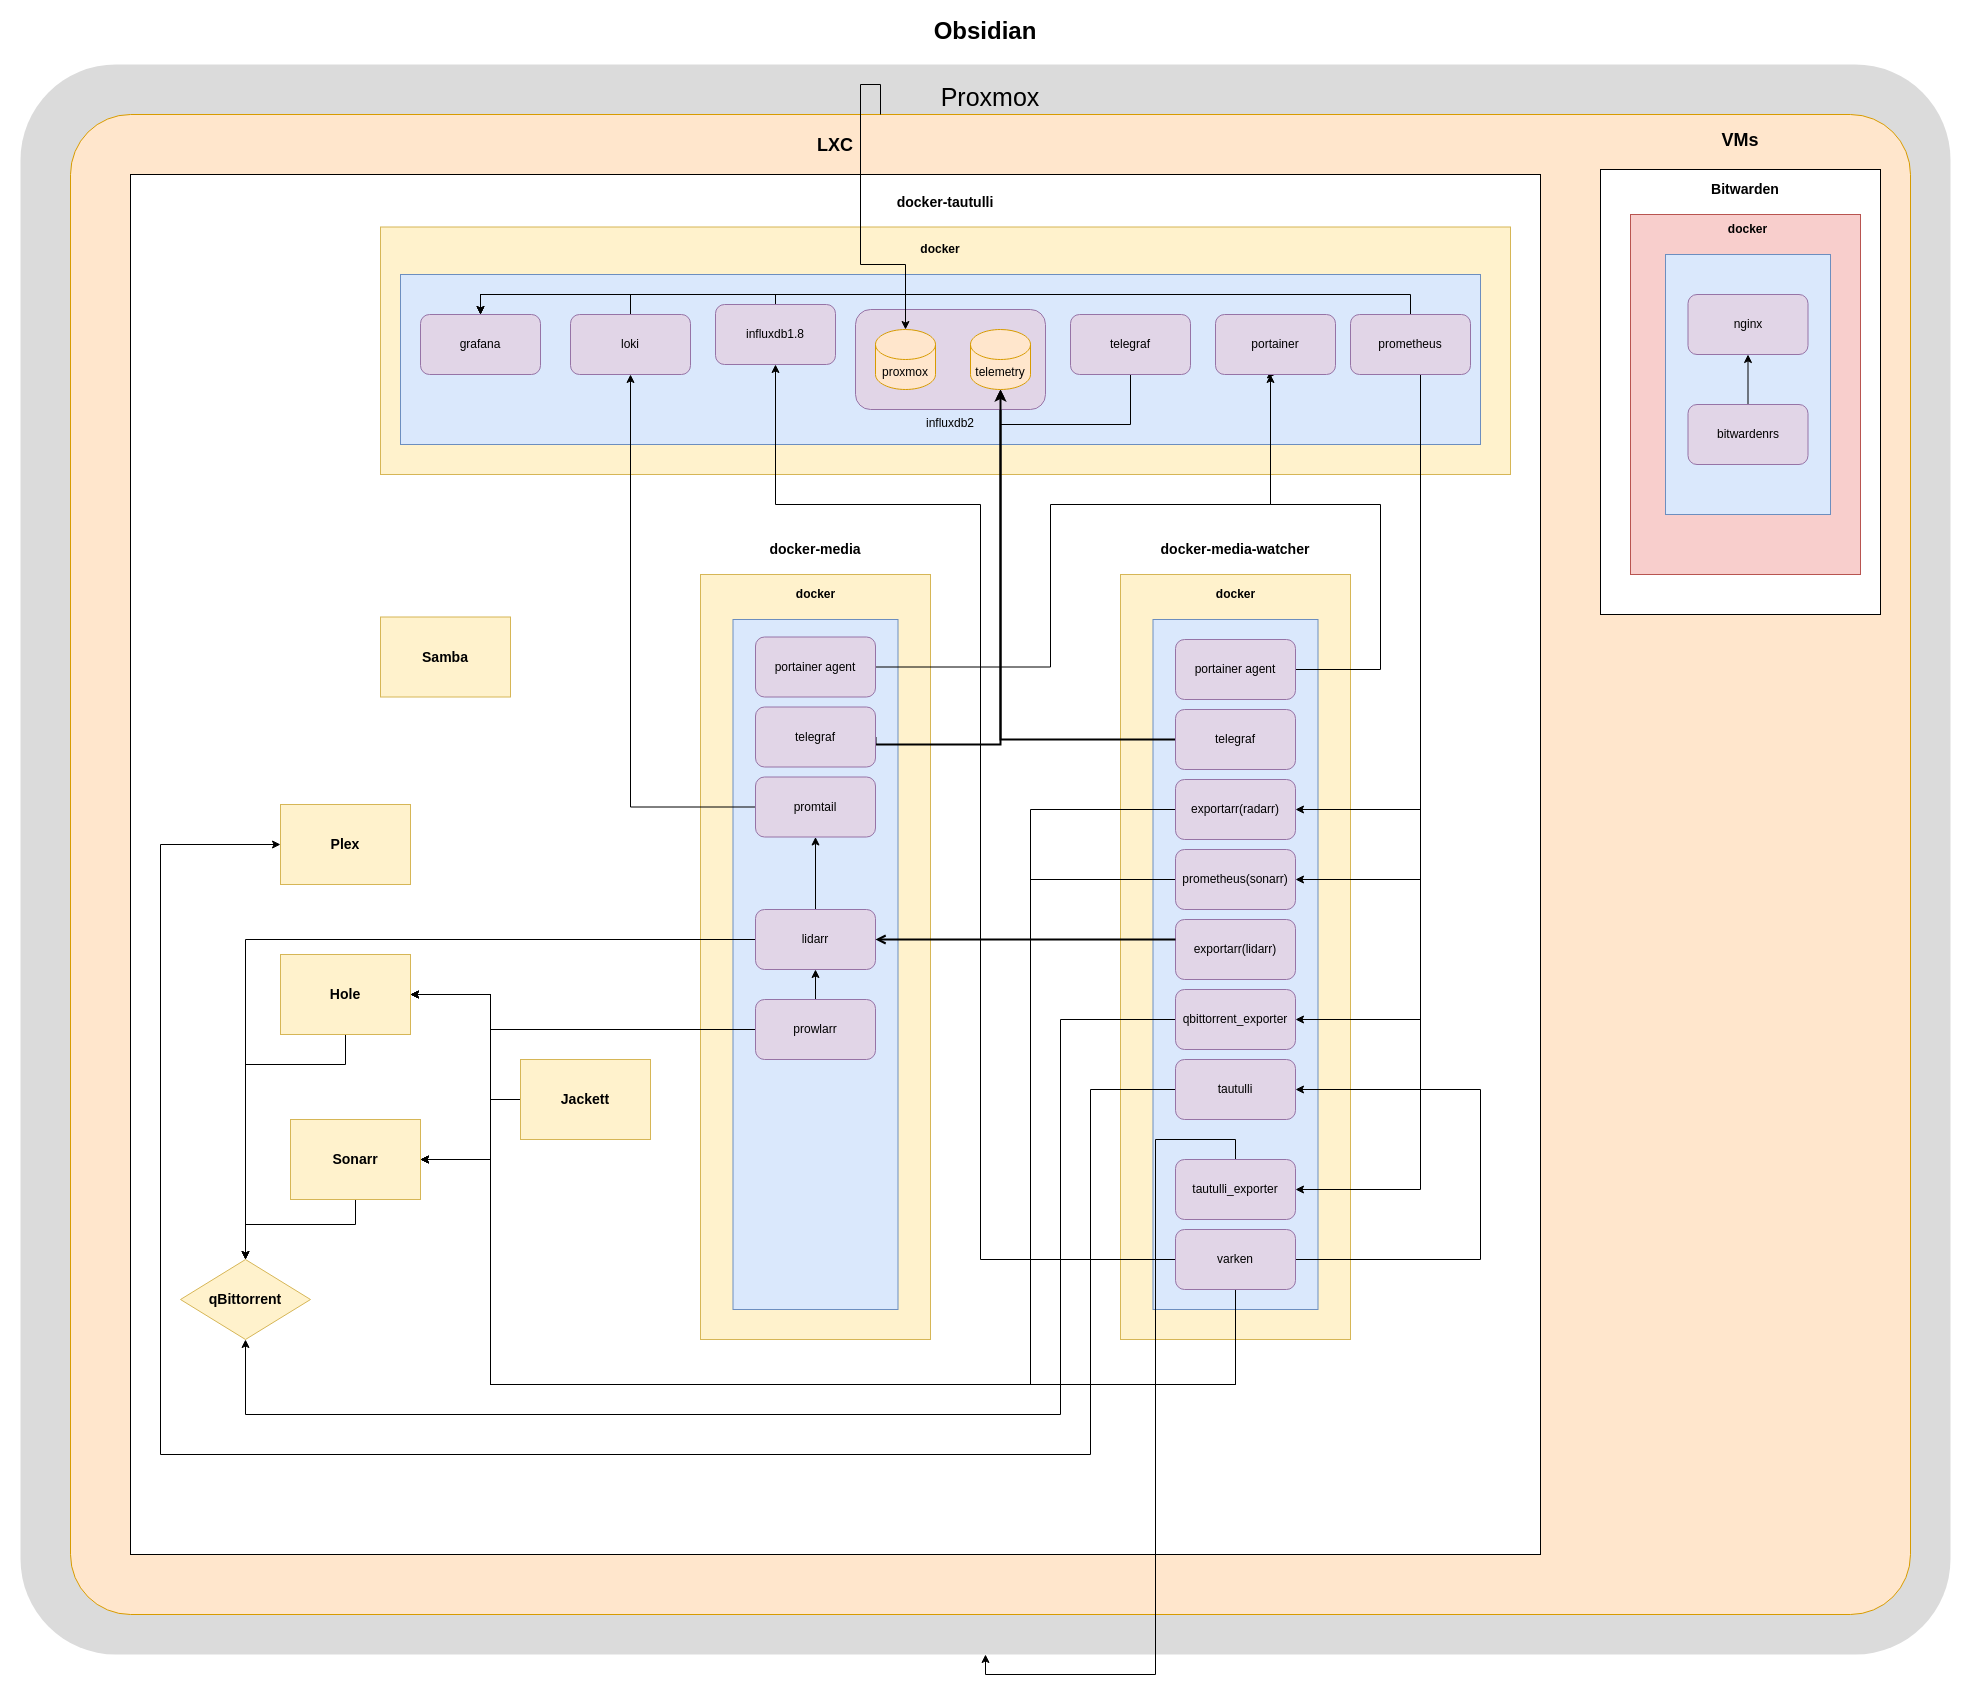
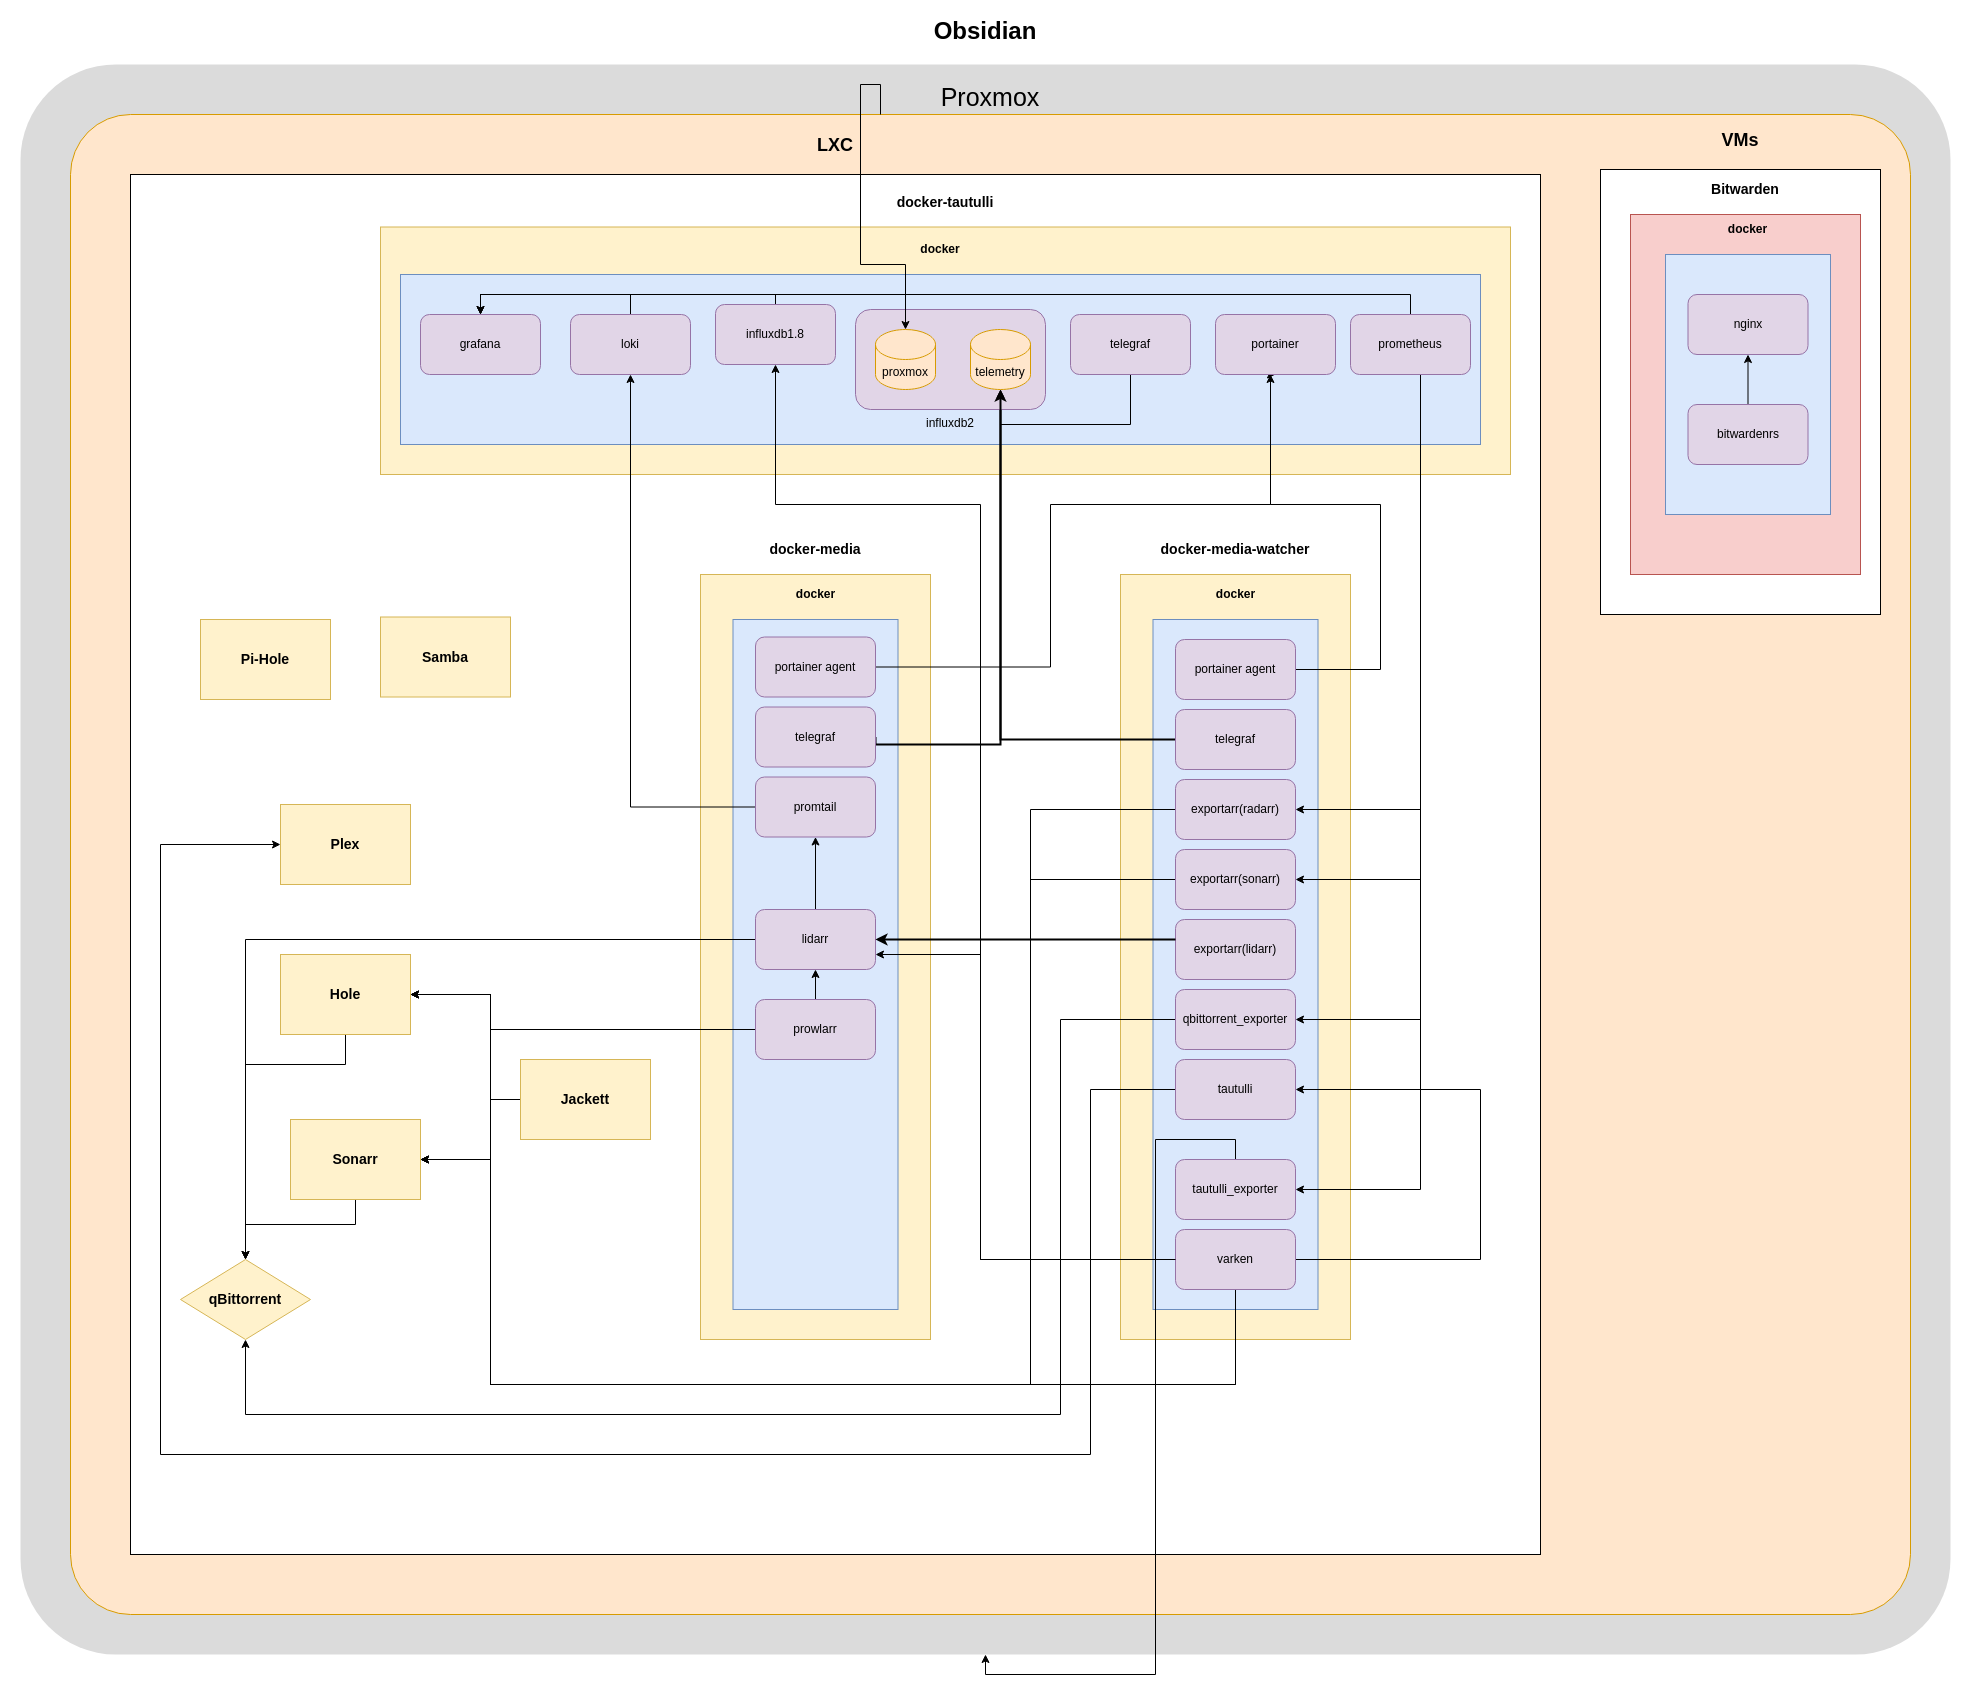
none -> (266, 660)
(1236, 880) -> (1236, 880)
(884, 940) -> (886, 940)
none -> (930, 955)
